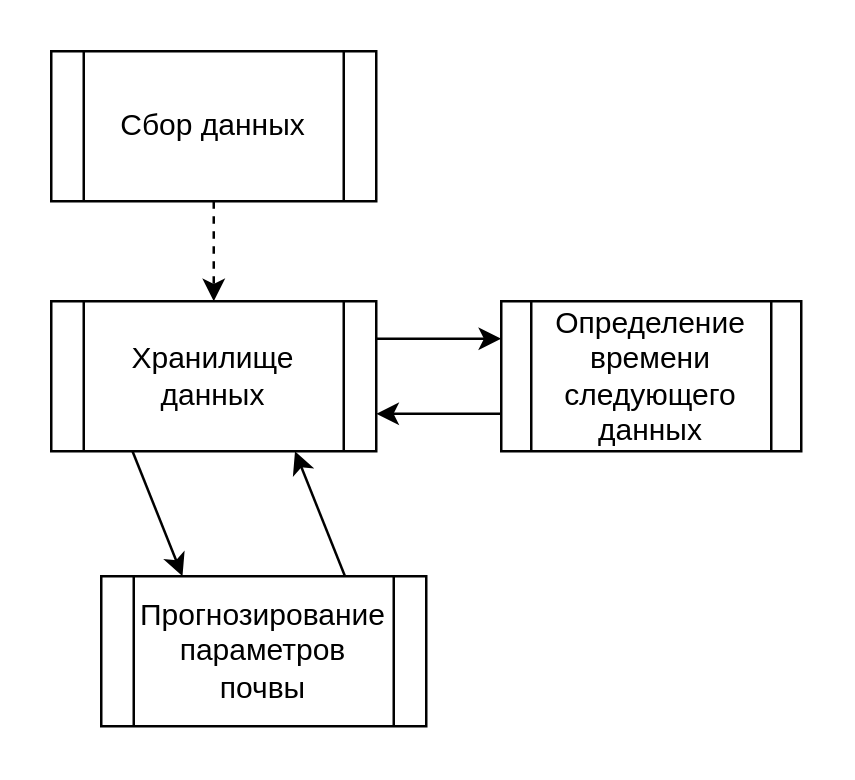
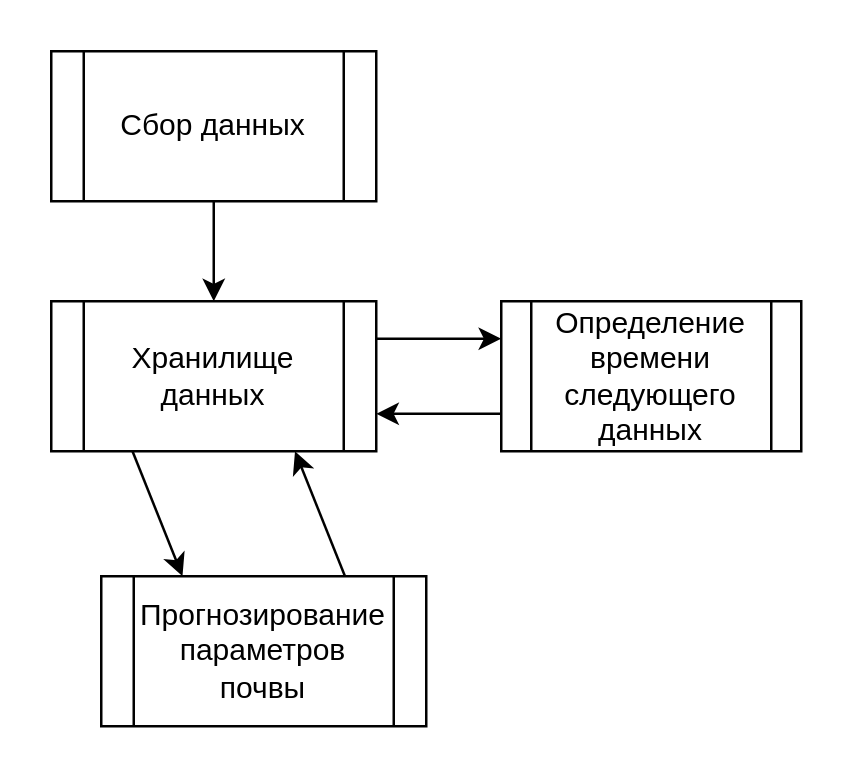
(214, 242) -> (214, 242)
